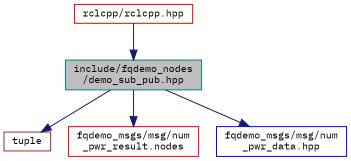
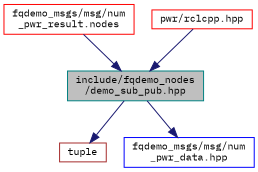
(134, 14) -> (202, 19)
(134, 103) -> (99, 49)
